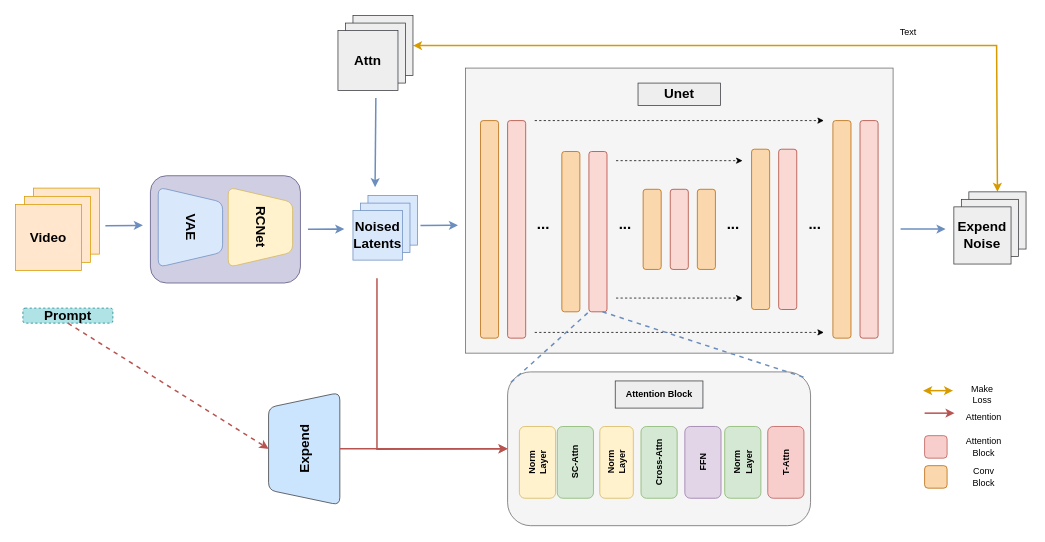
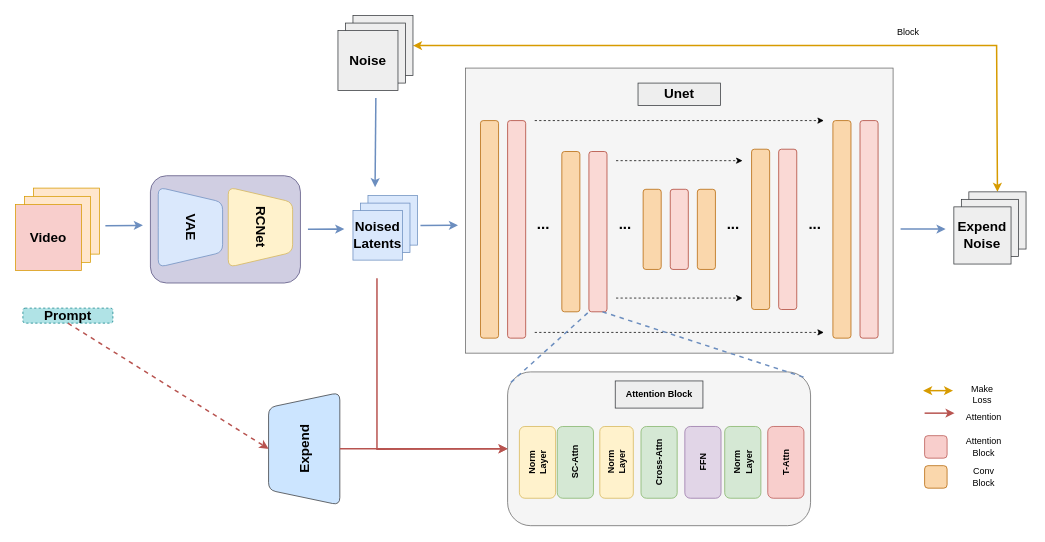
(908, 33) -> (908, 33)
(368, 60) -> (368, 60)
(48, 237) -> (48, 237)
